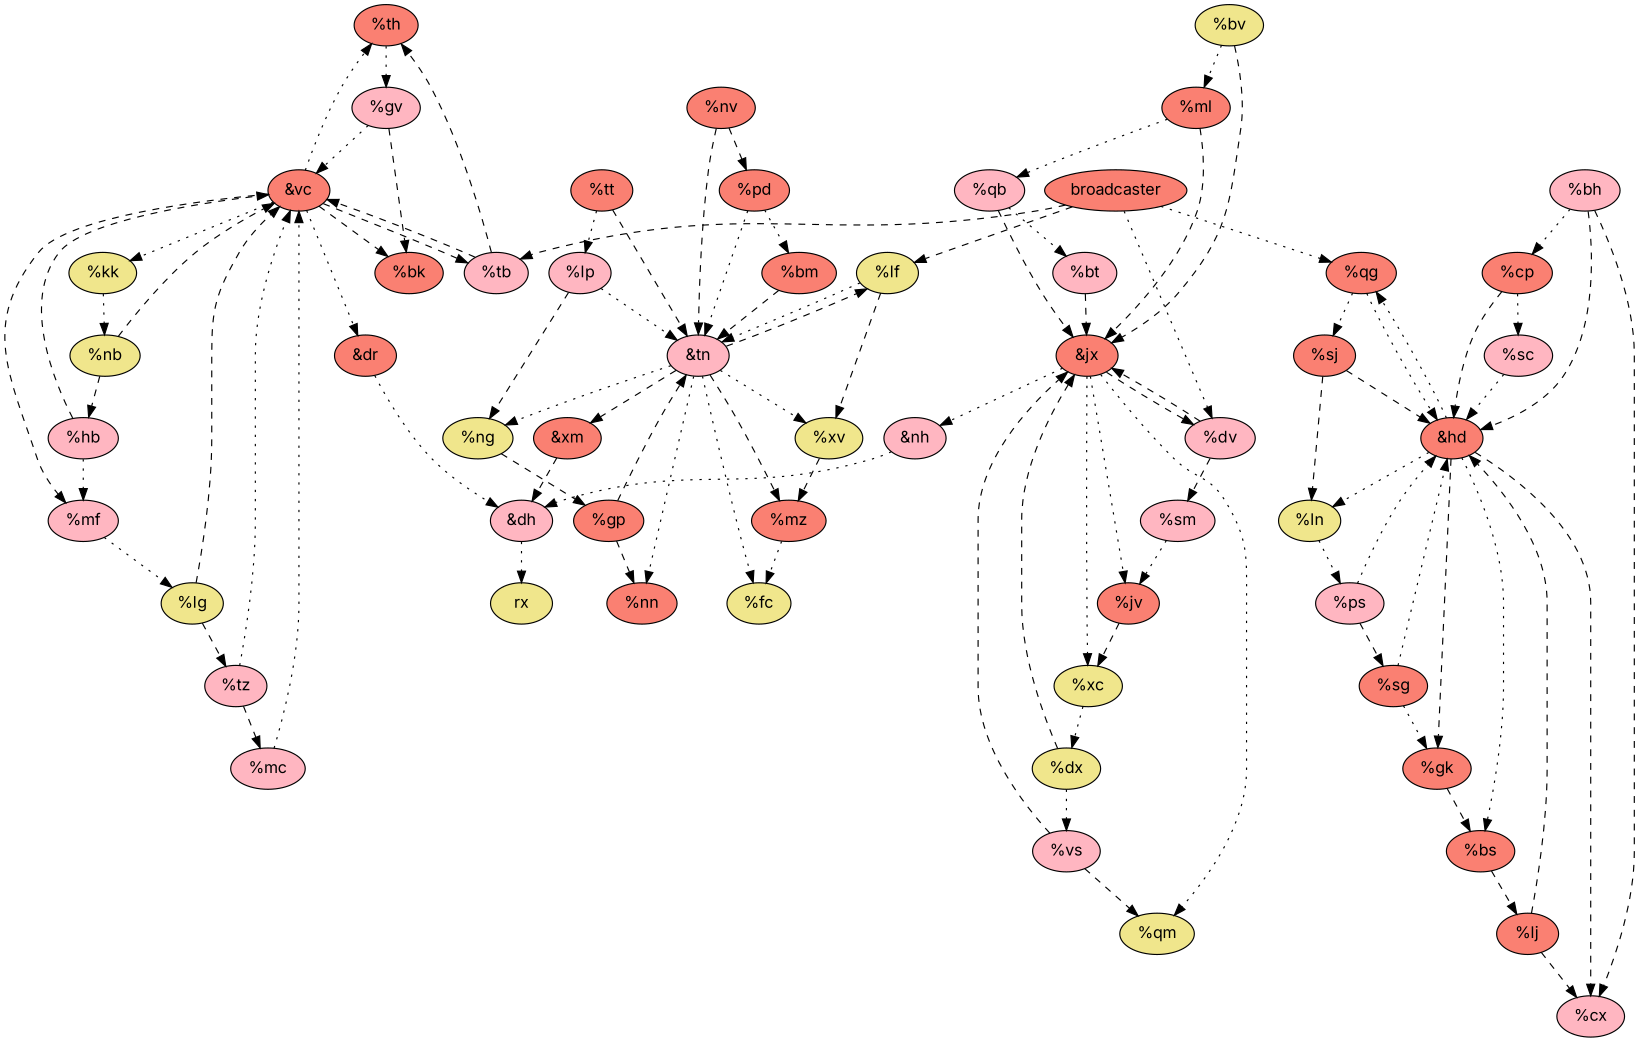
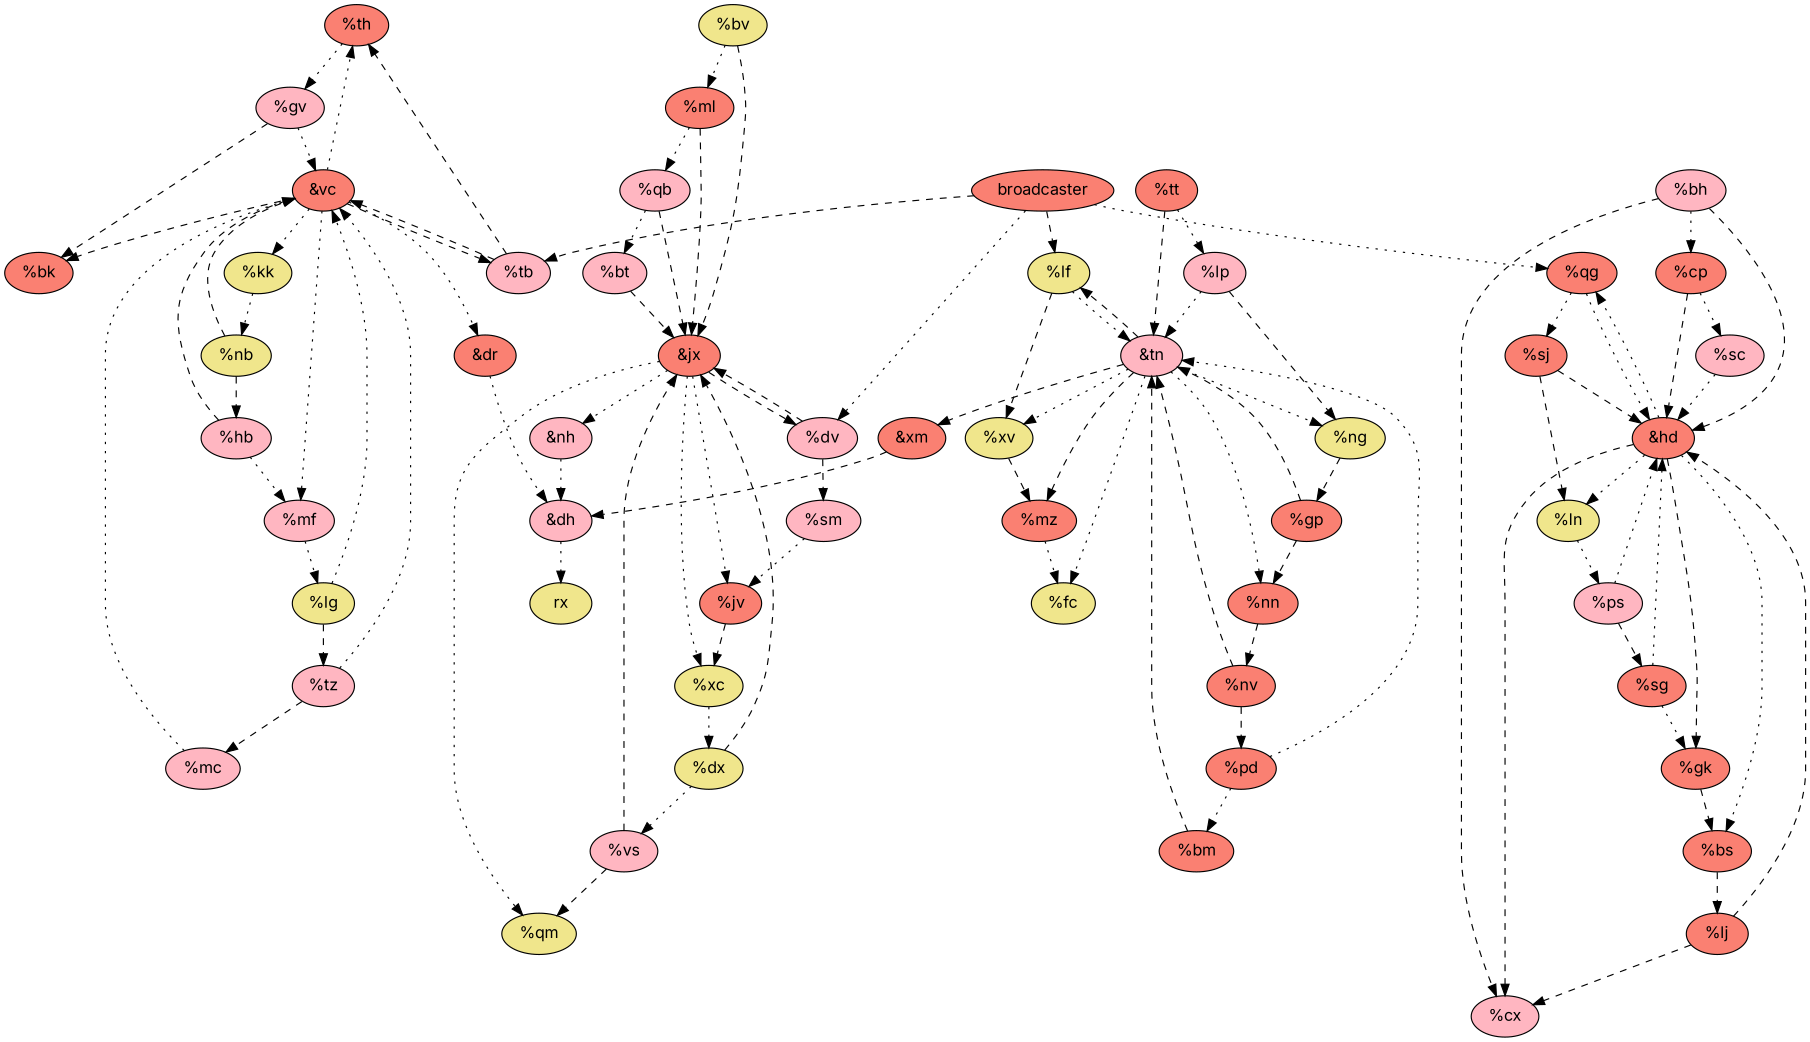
(33, 261) -> (312, 350)
(212, 391) -> (367, 403)
none -> (1254, 639)
